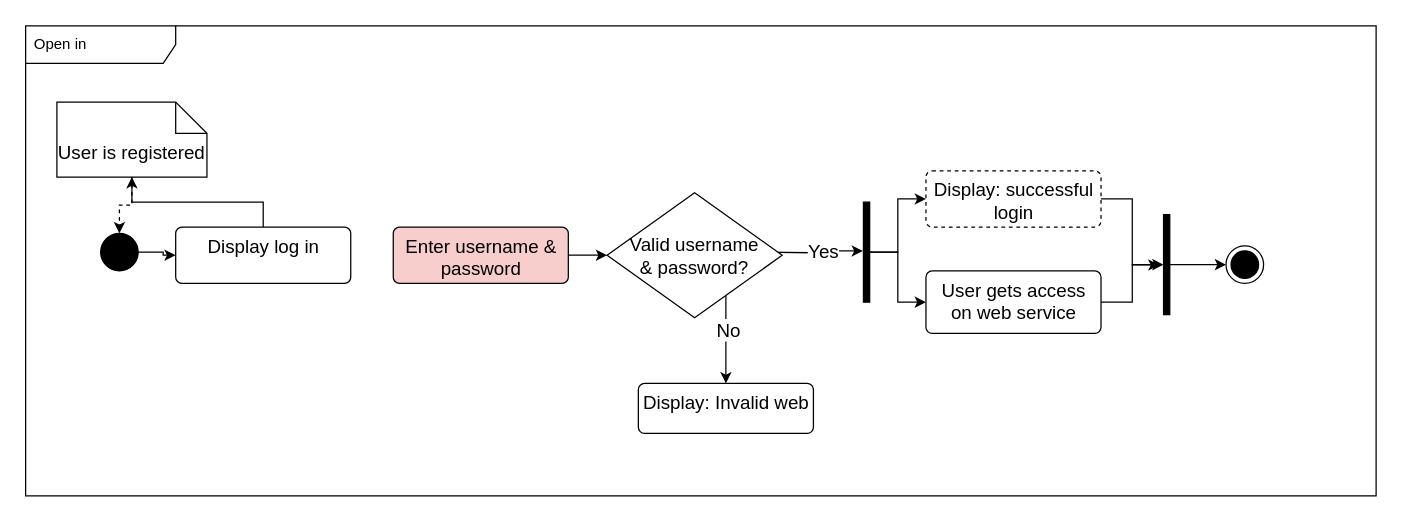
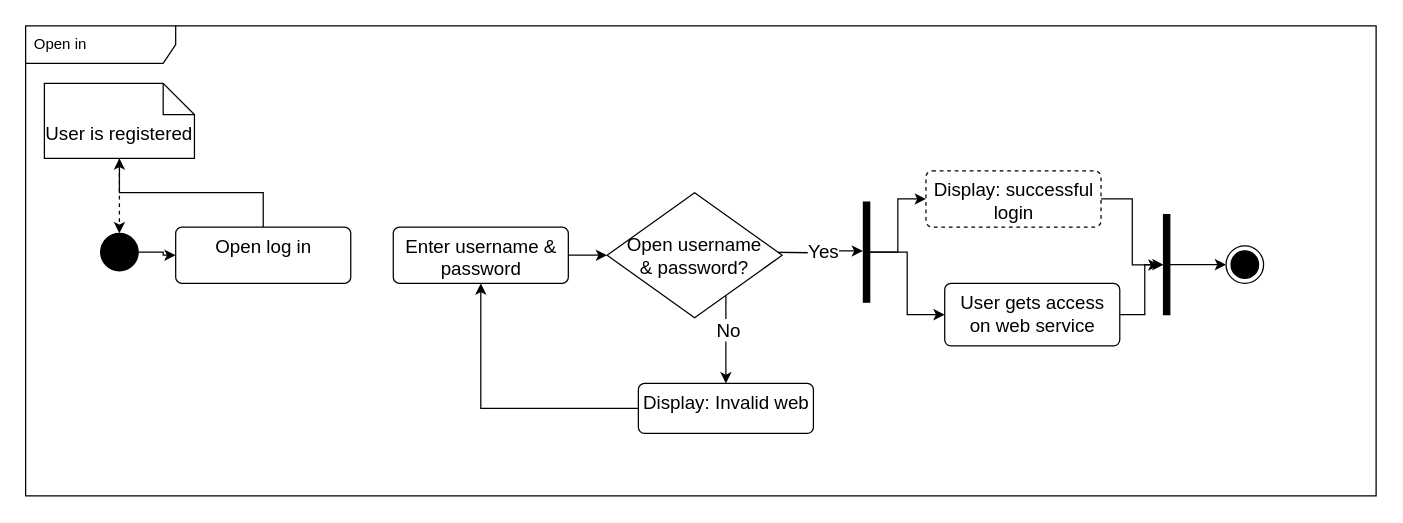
(132, 139) -> (119, 121)
(694, 245) -> (694, 245)
(264, 247) -> (264, 247)
(481, 255) -> (481, 255)
(1013, 302) -> (1032, 314)
none -> (501, 408)
